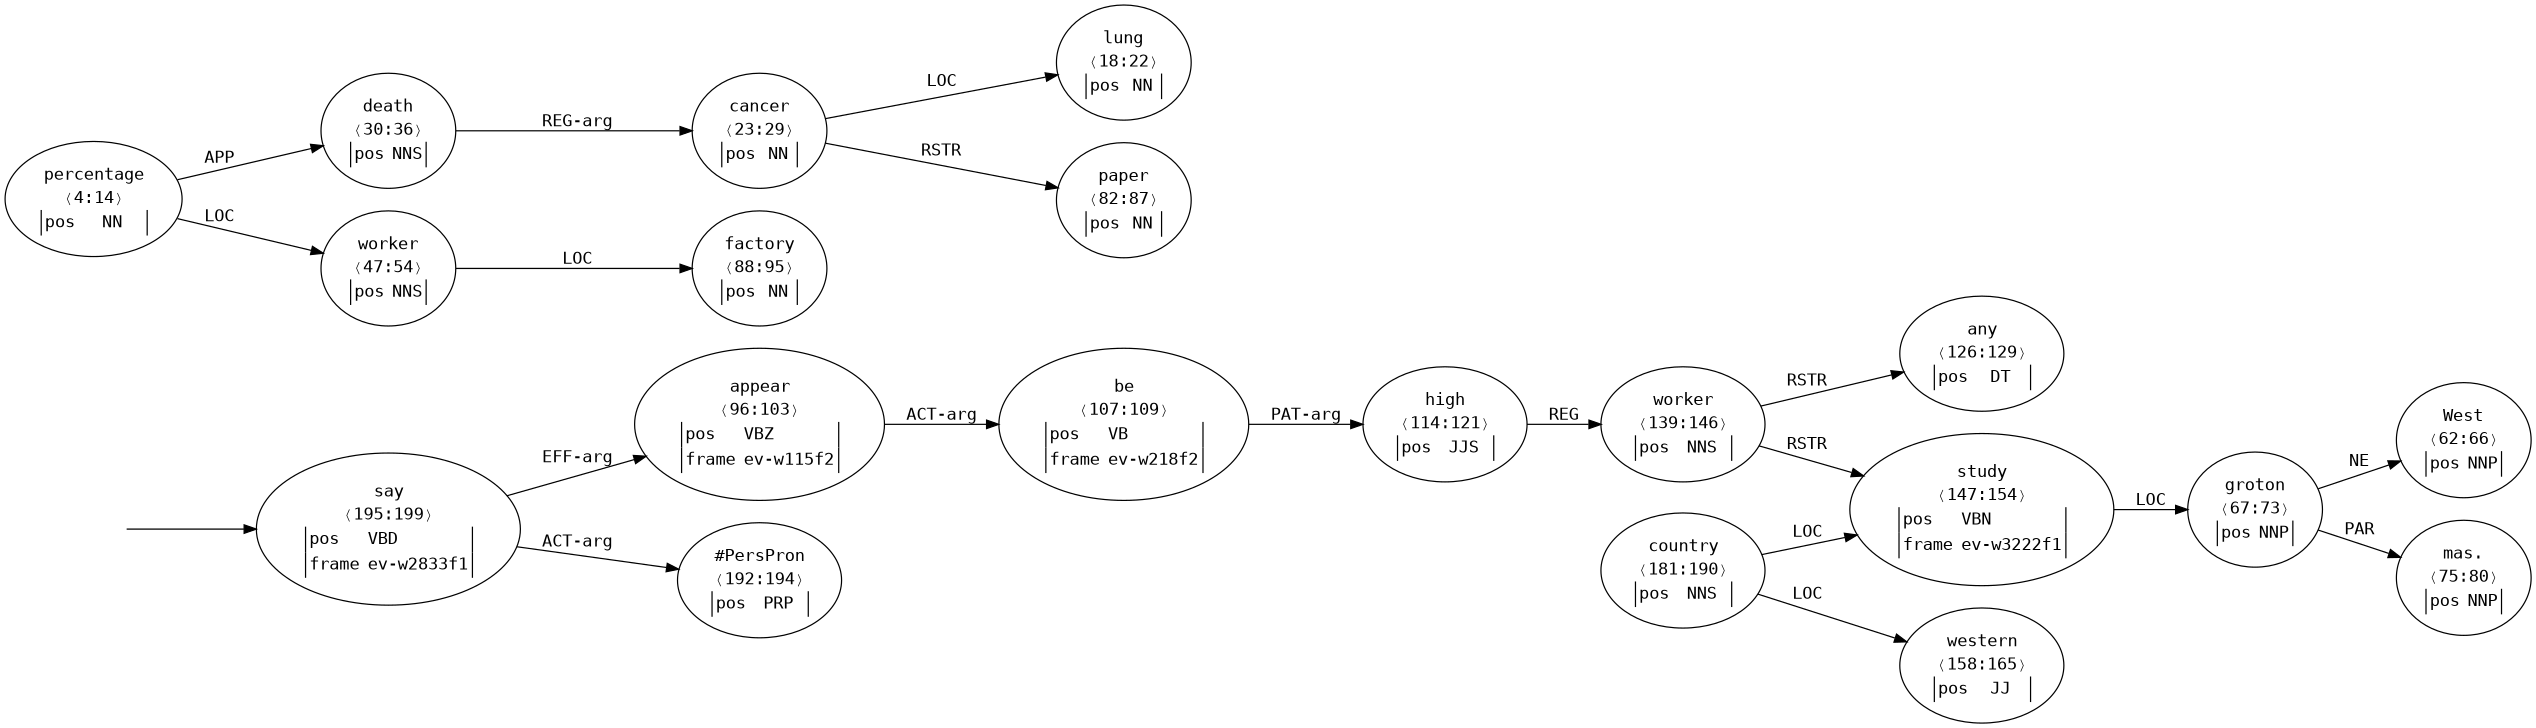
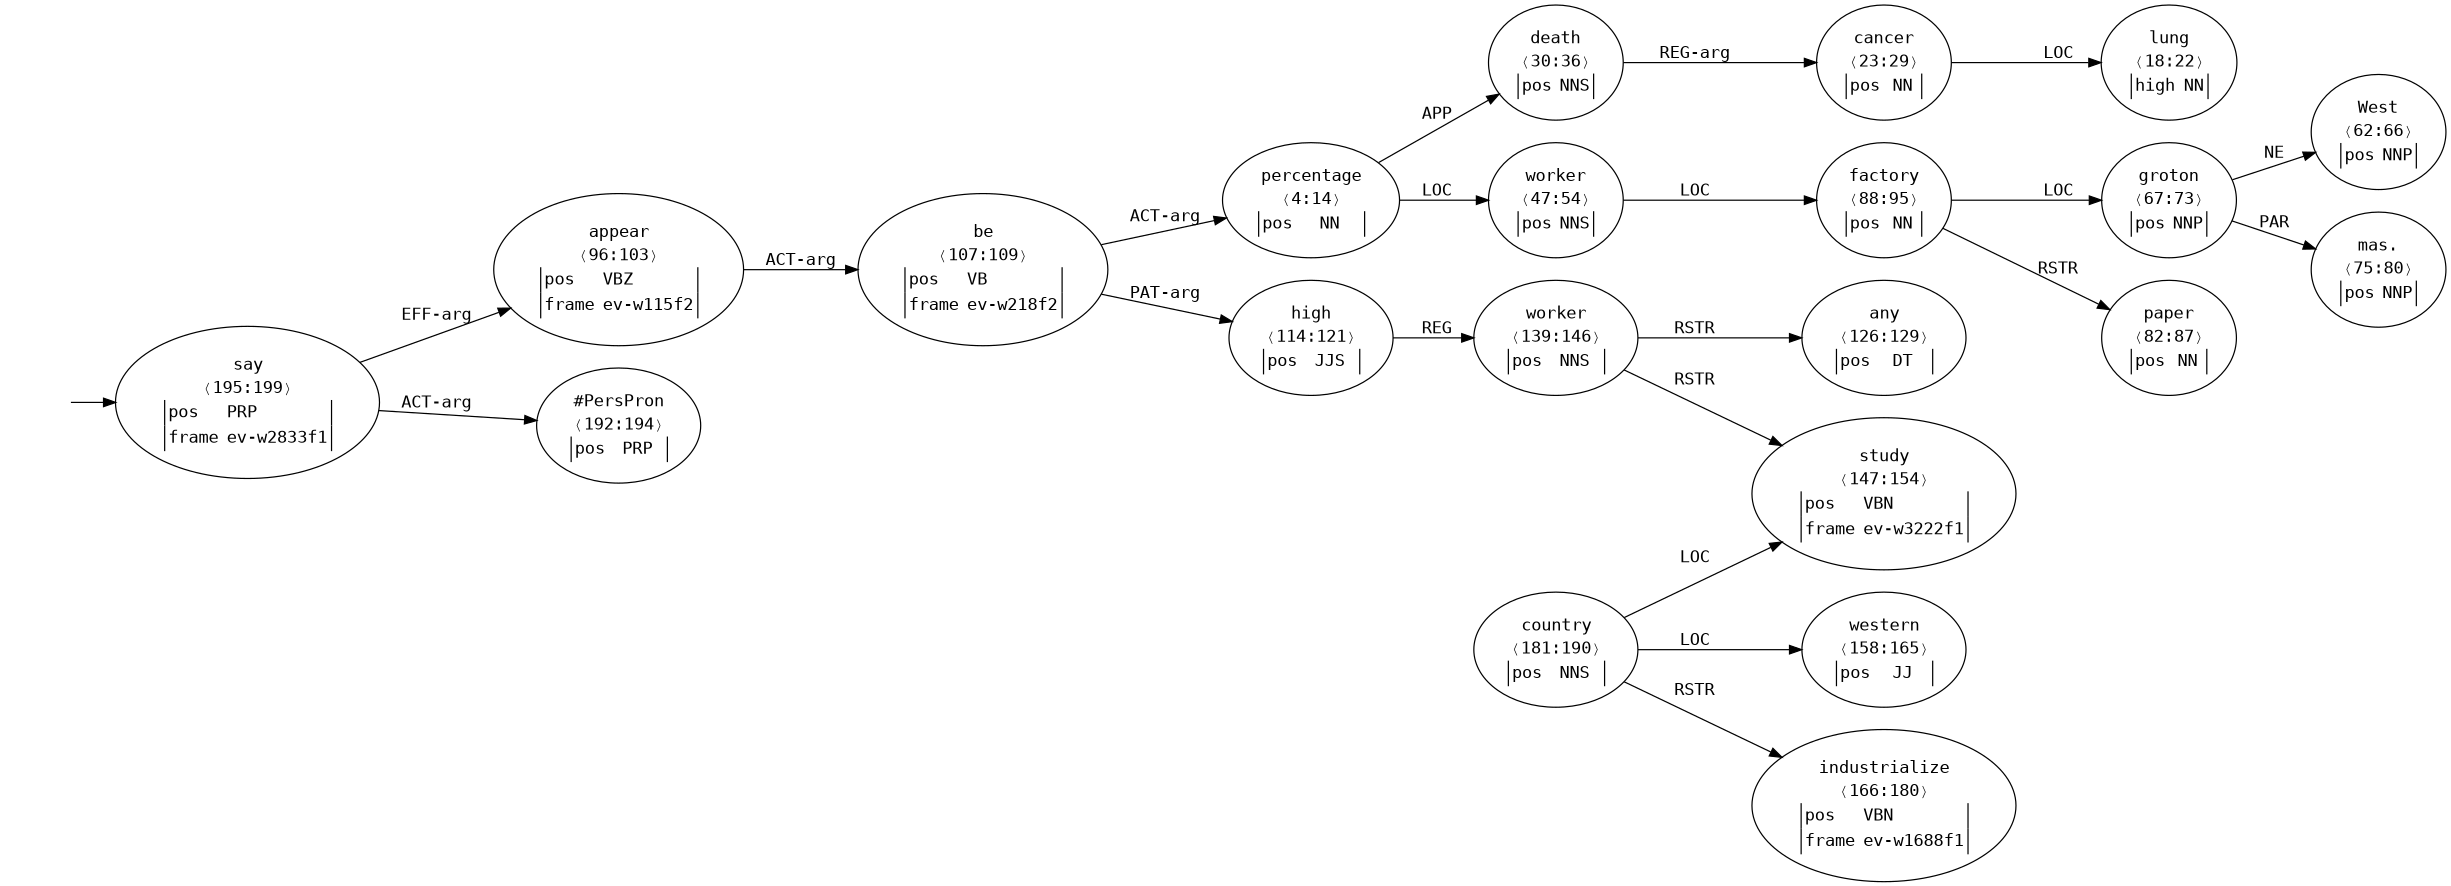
(1105, 86) -> (2156, 86)
(936, 164) -> (2021, 266)
none -> (1158, 233)
(2145, 510) -> (2020, 200)
(383, 539) -> (242, 412)
none -> (1884, 806)
